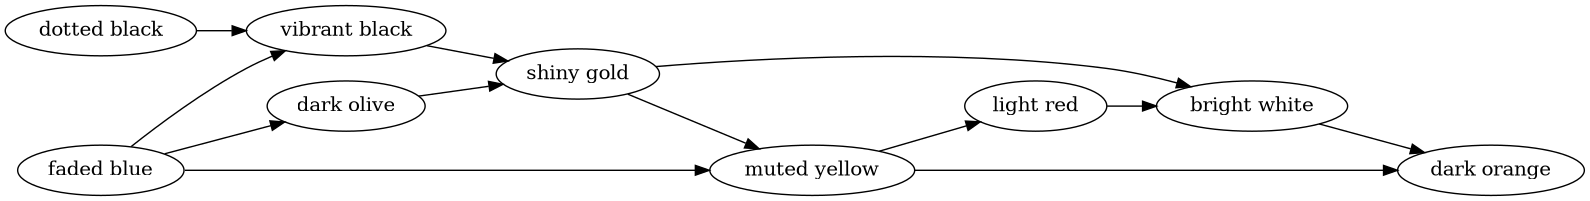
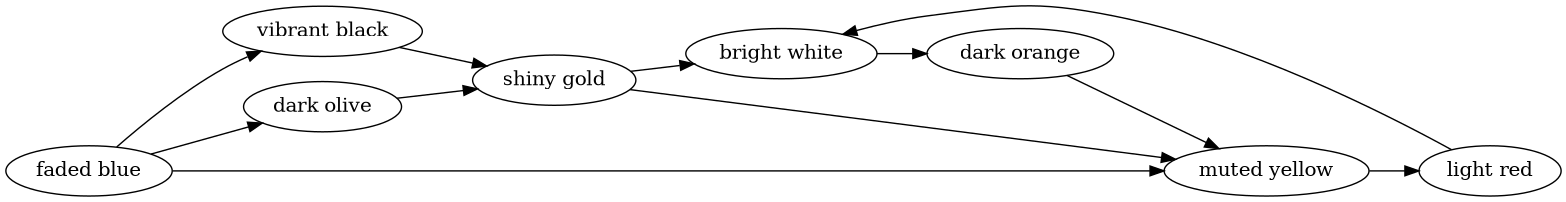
(101, 31) -> none
(1149, 170) -> (1137, 109)
